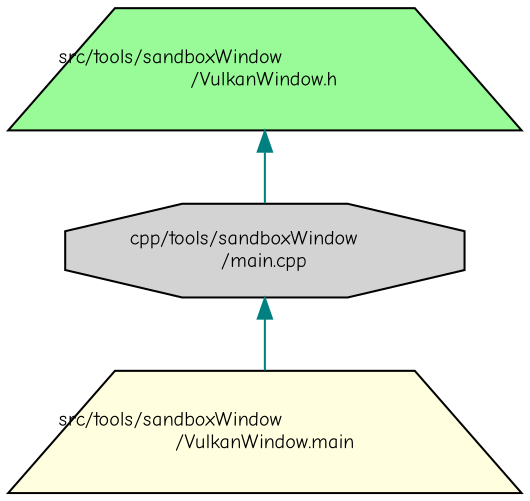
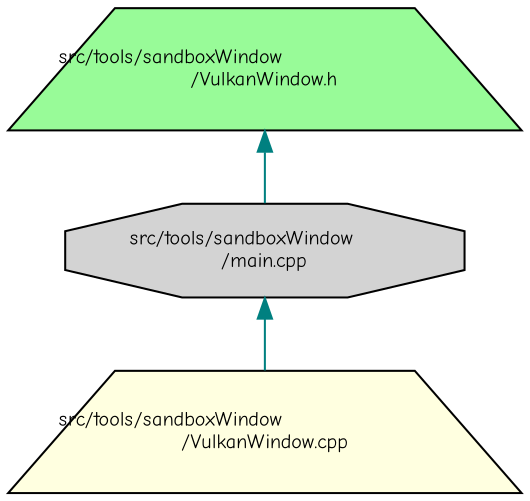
(265, 251) -> (265, 251)
(265, 432) -> (265, 432)
